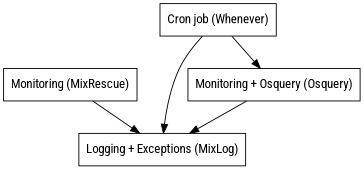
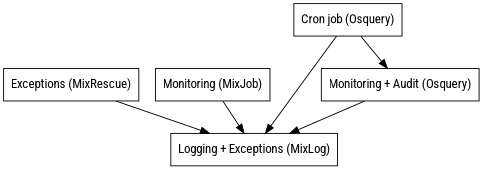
(218, 20) -> (348, 20)
(70, 85) -> (213, 85)
none -> (71, 85)
(274, 85) -> (400, 85)
